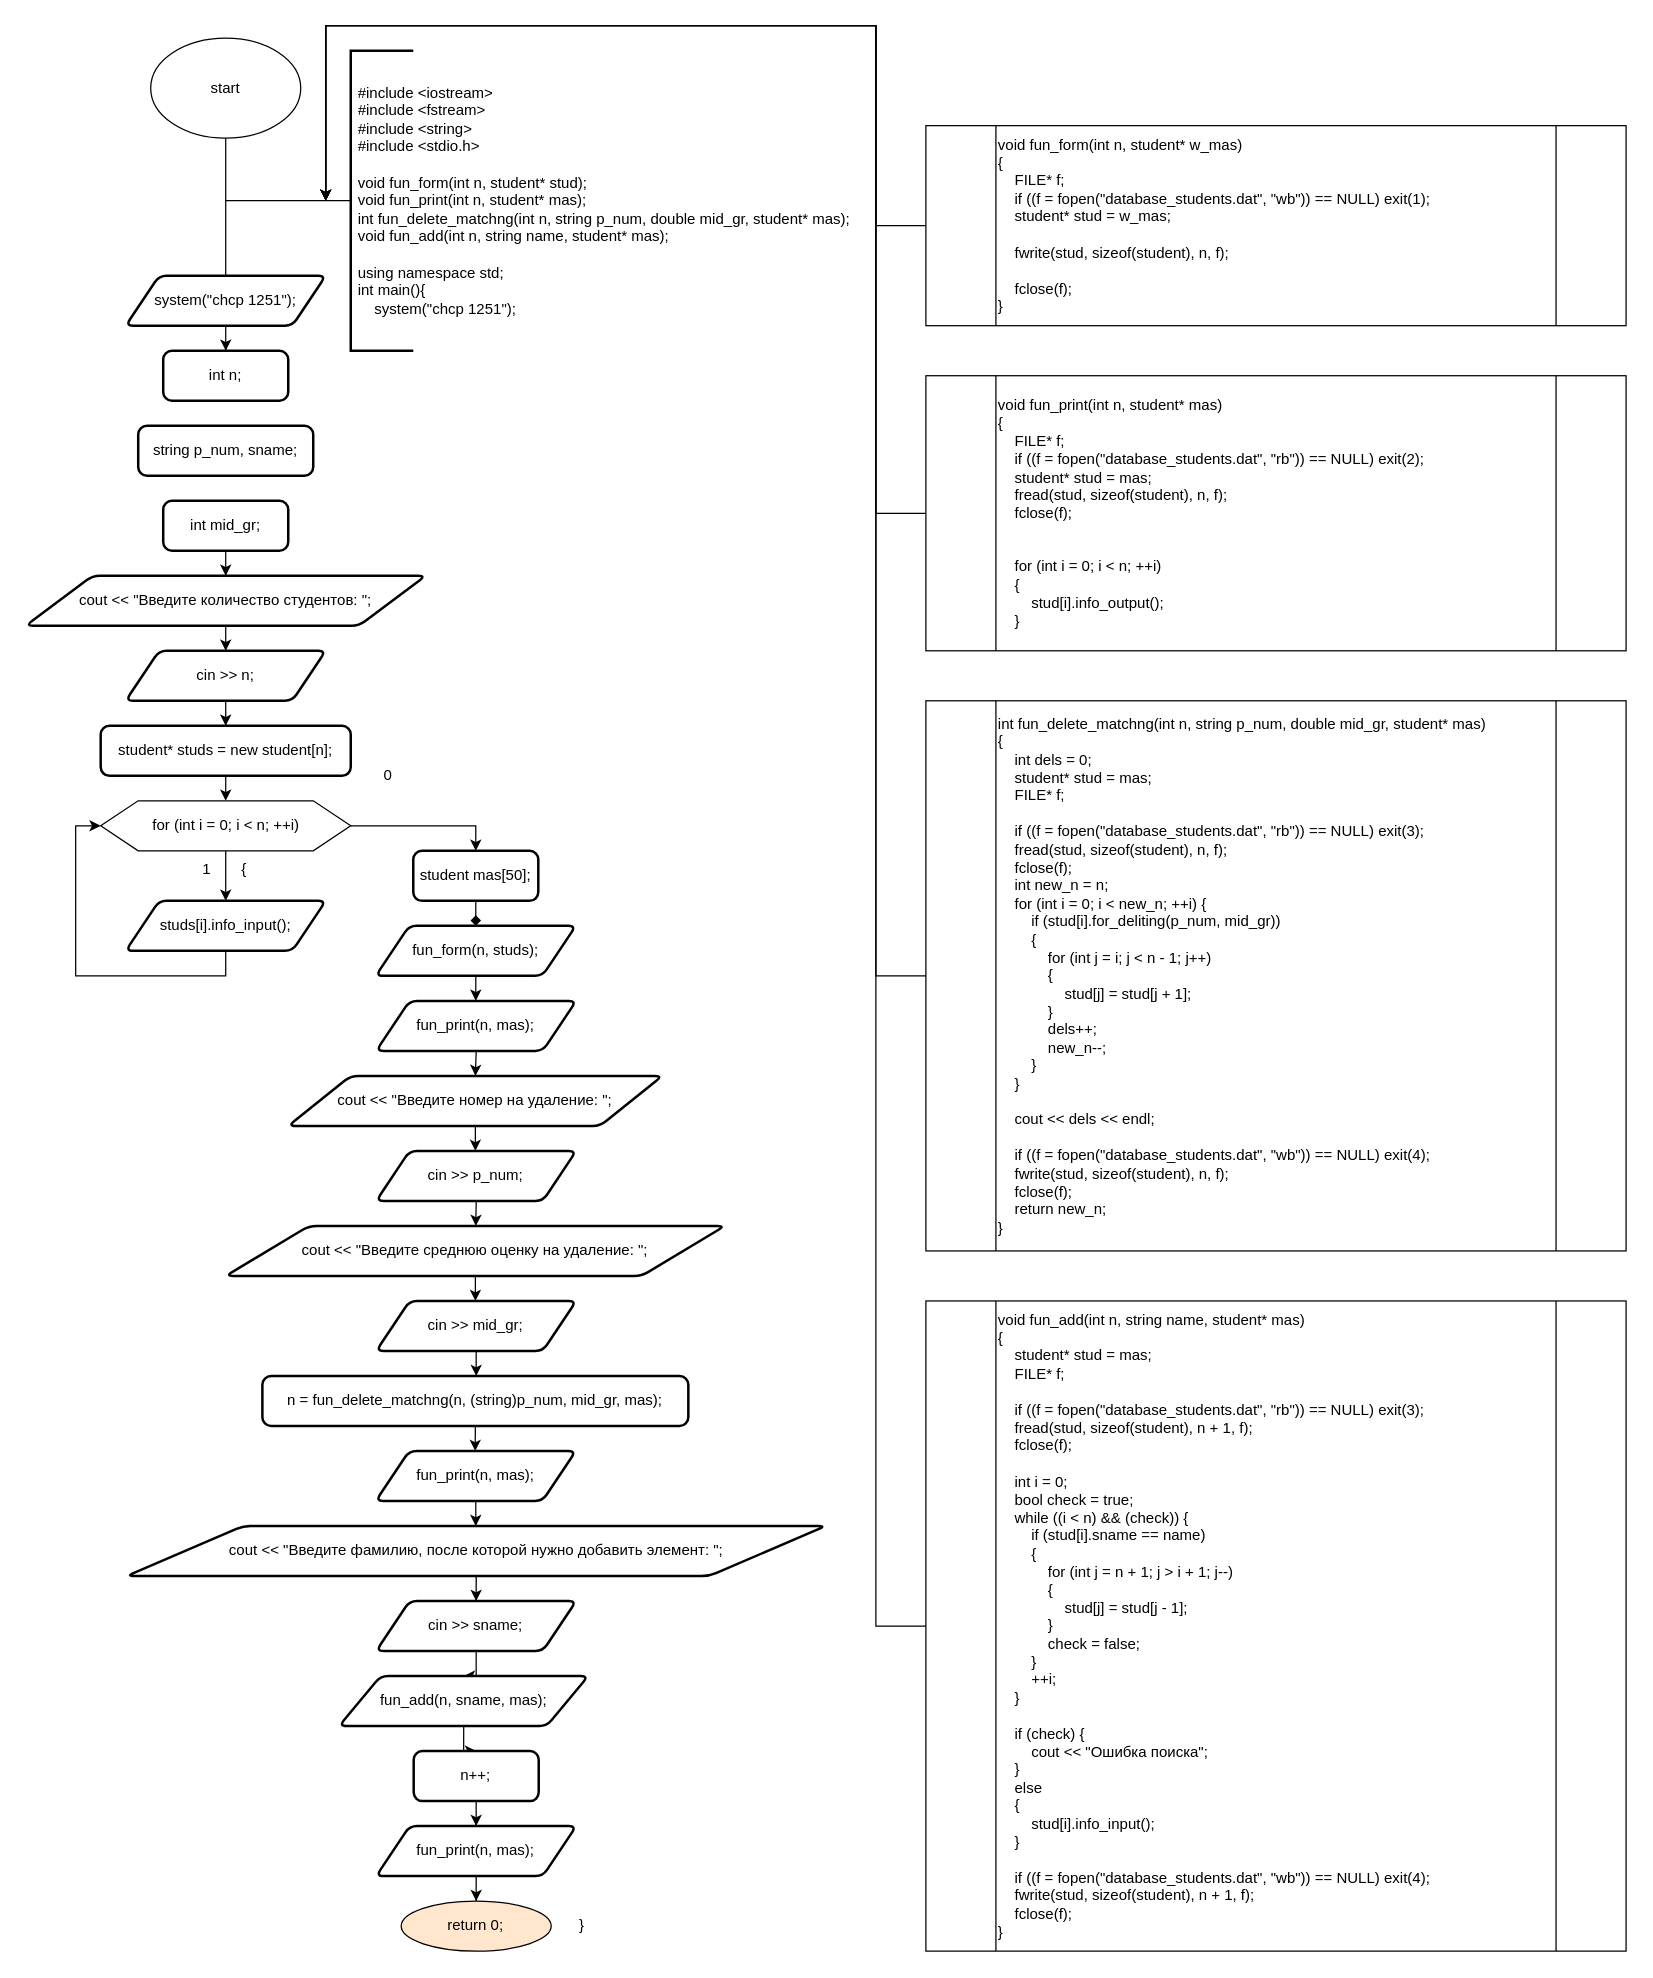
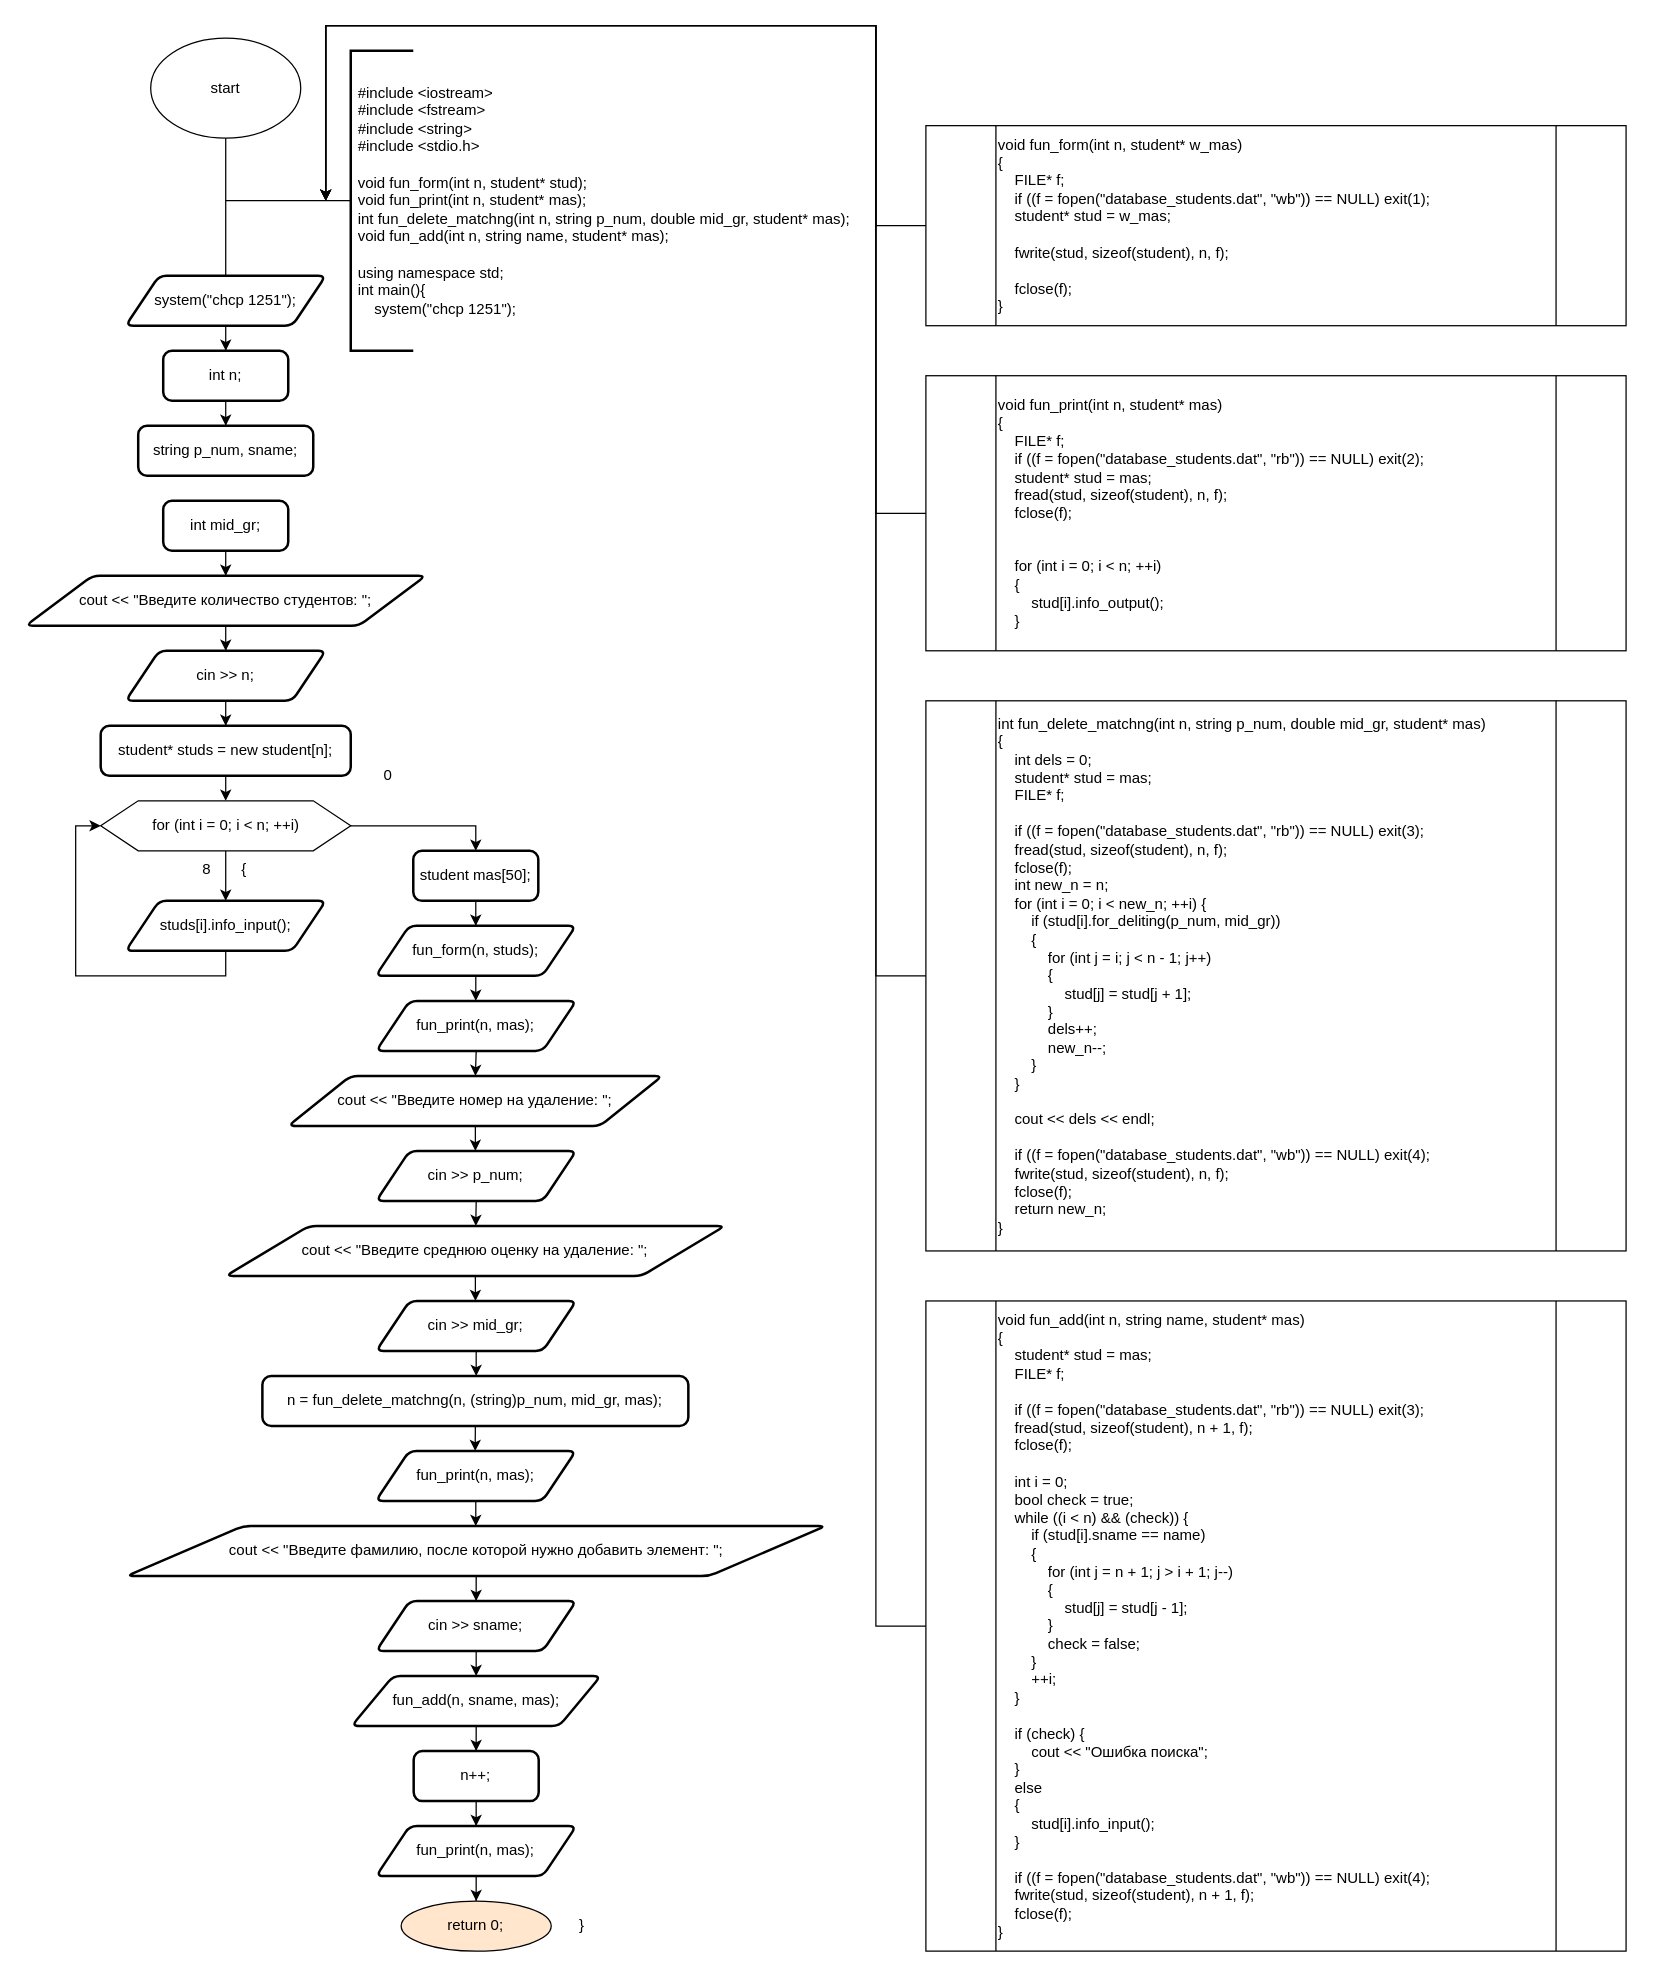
none -> (226, 418)
(207, 869) -> (207, 869)
(476, 915) -> (476, 916)
(464, 1701) -> (476, 1701)
